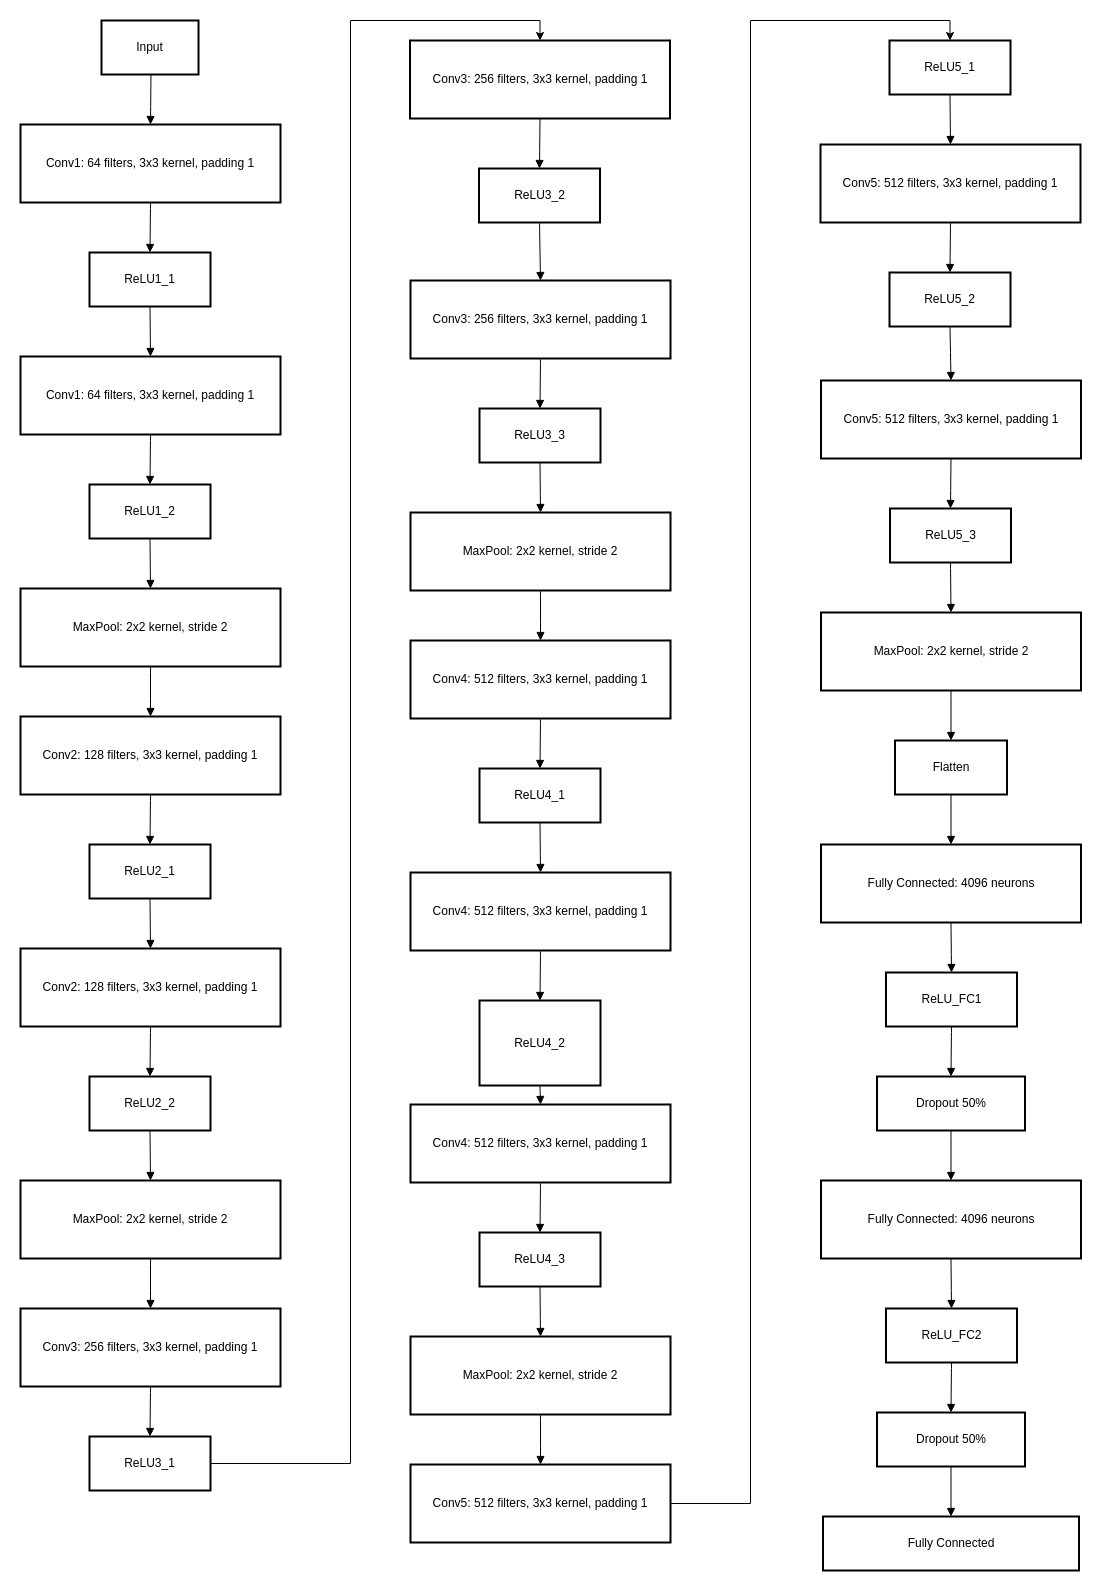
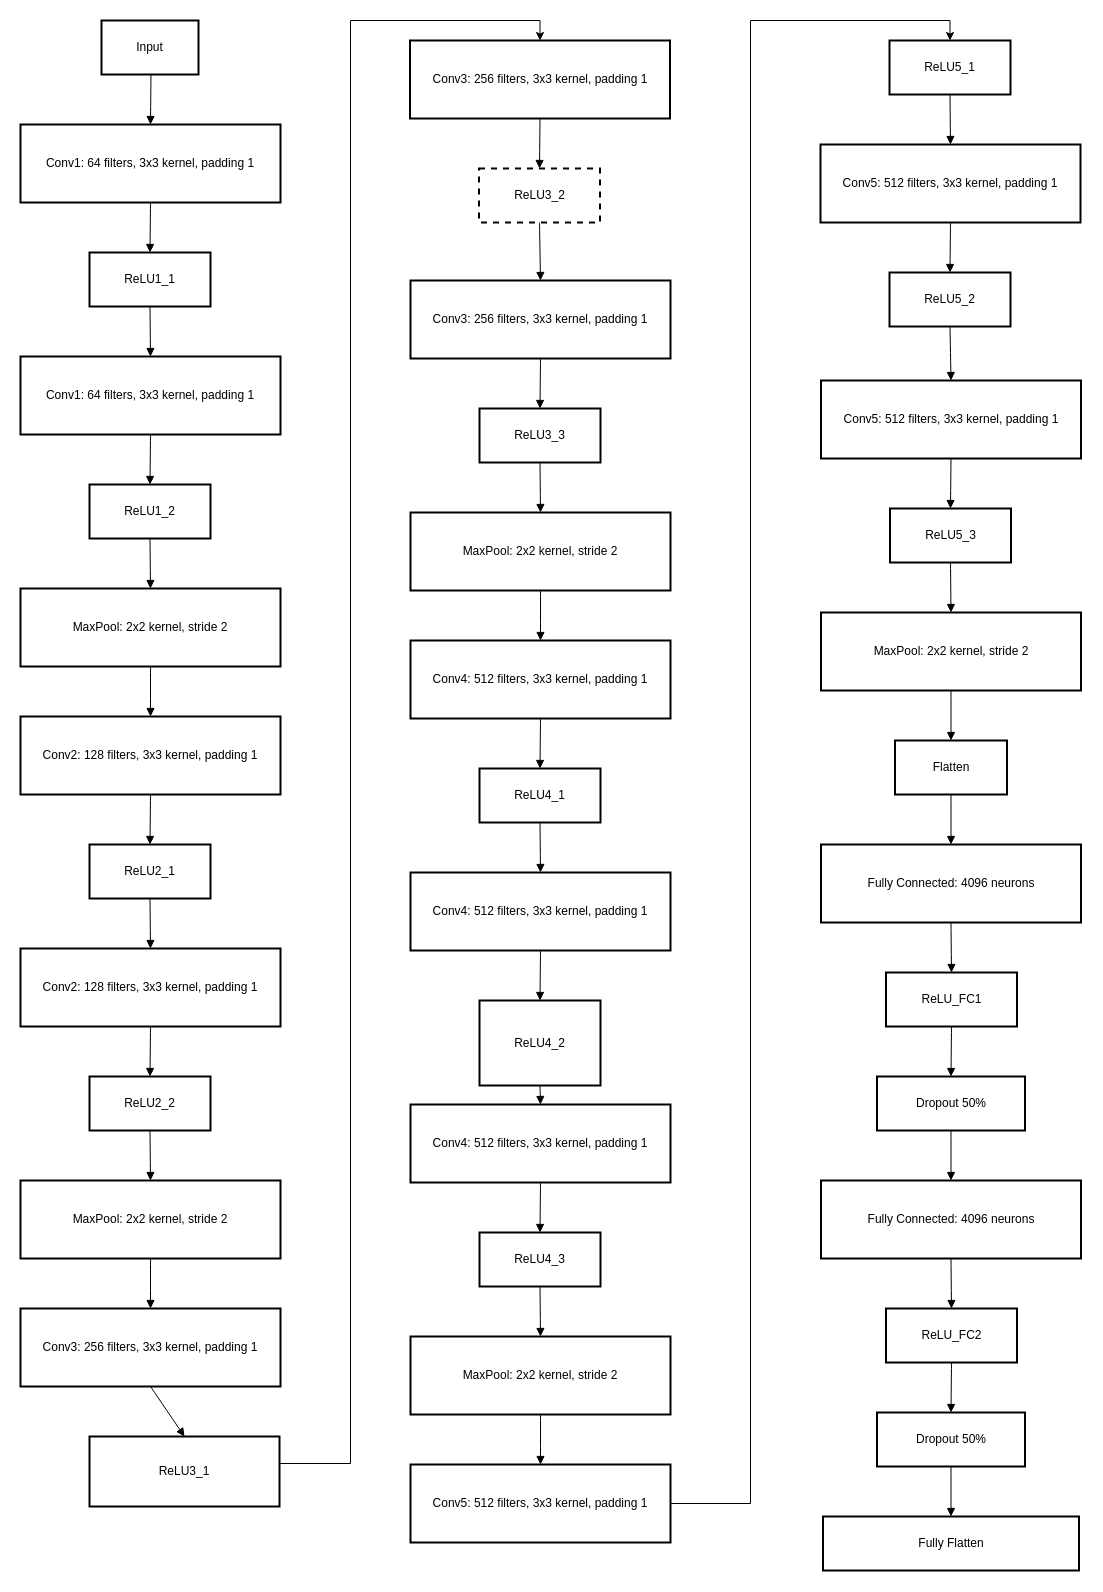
(540, 196) -> (540, 196)
(150, 1464) -> (185, 1472)
(952, 1544) -> (952, 1544)
